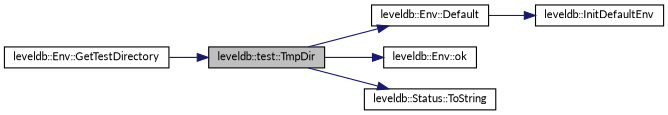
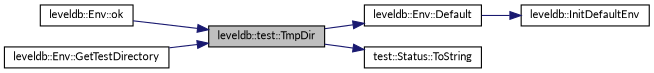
(349, 57) -> (165, 25)
(430, 99) -> (423, 57)
